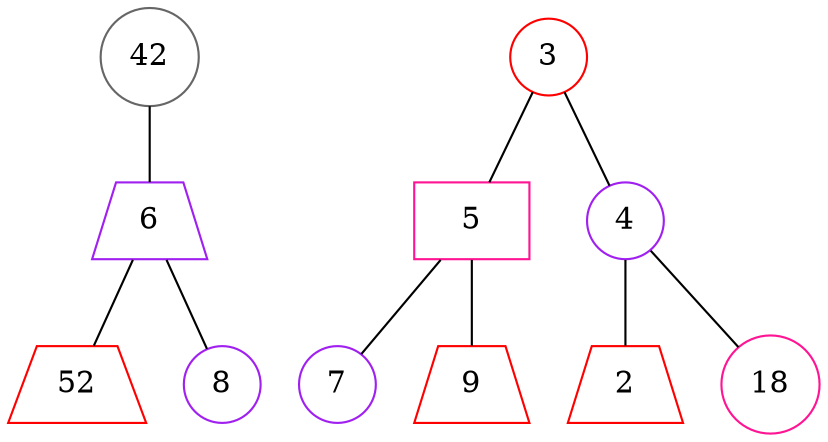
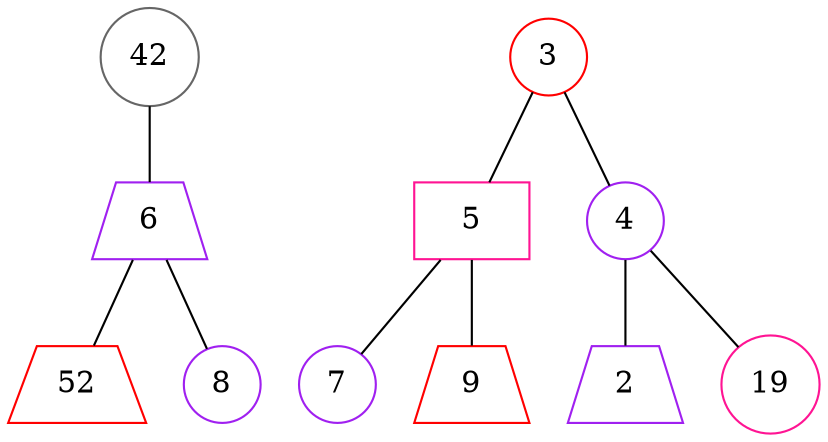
(625, 385) -> (625, 385)
(770, 385) -> (770, 385)
